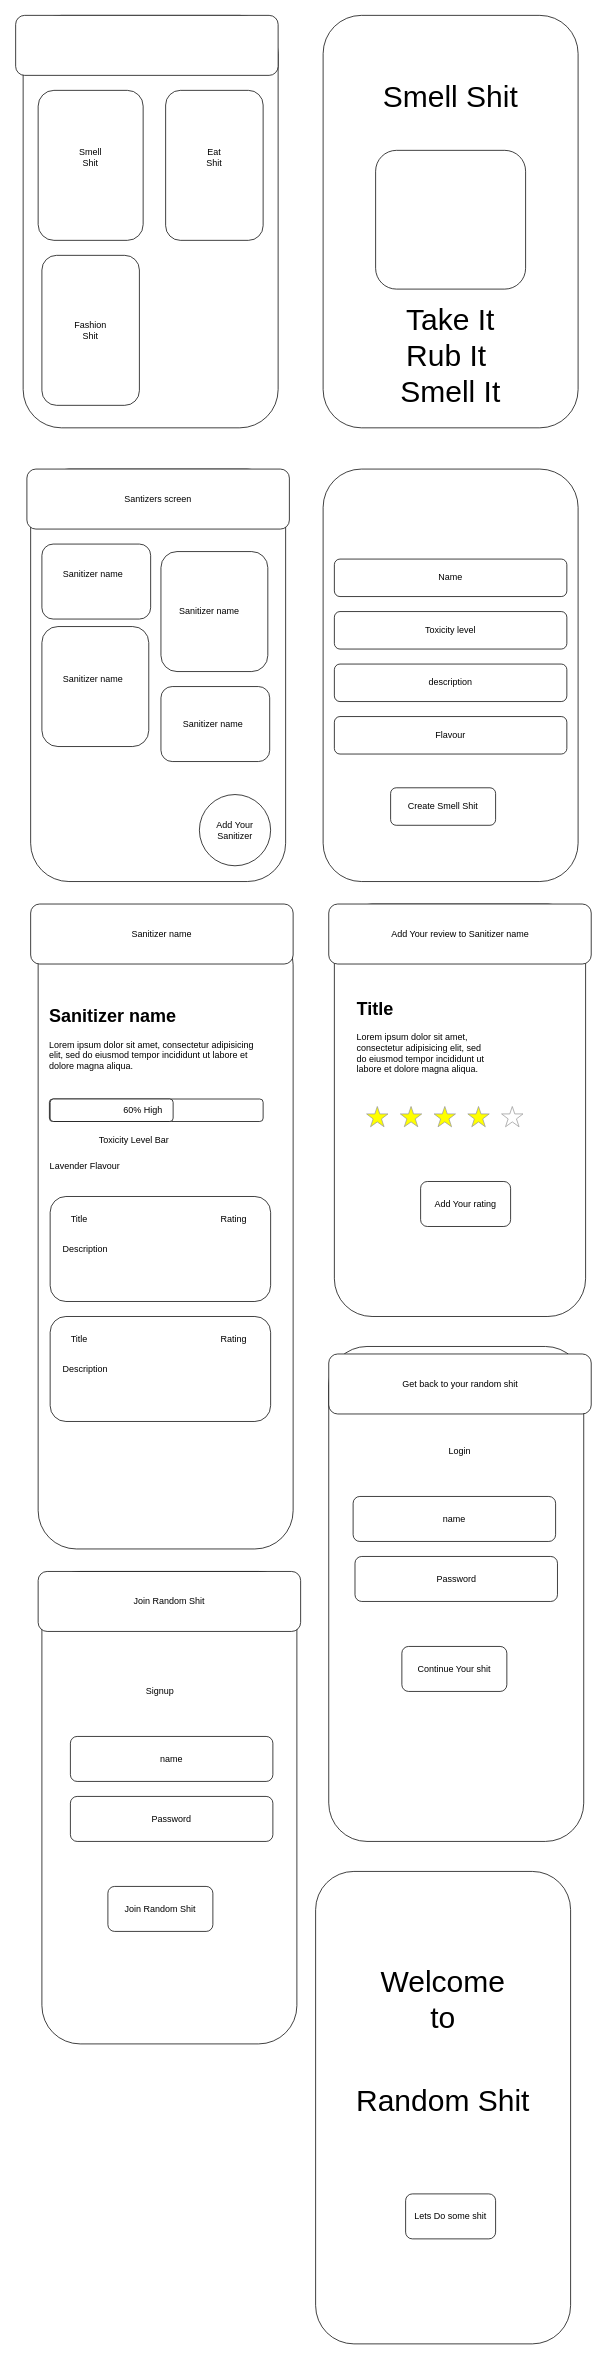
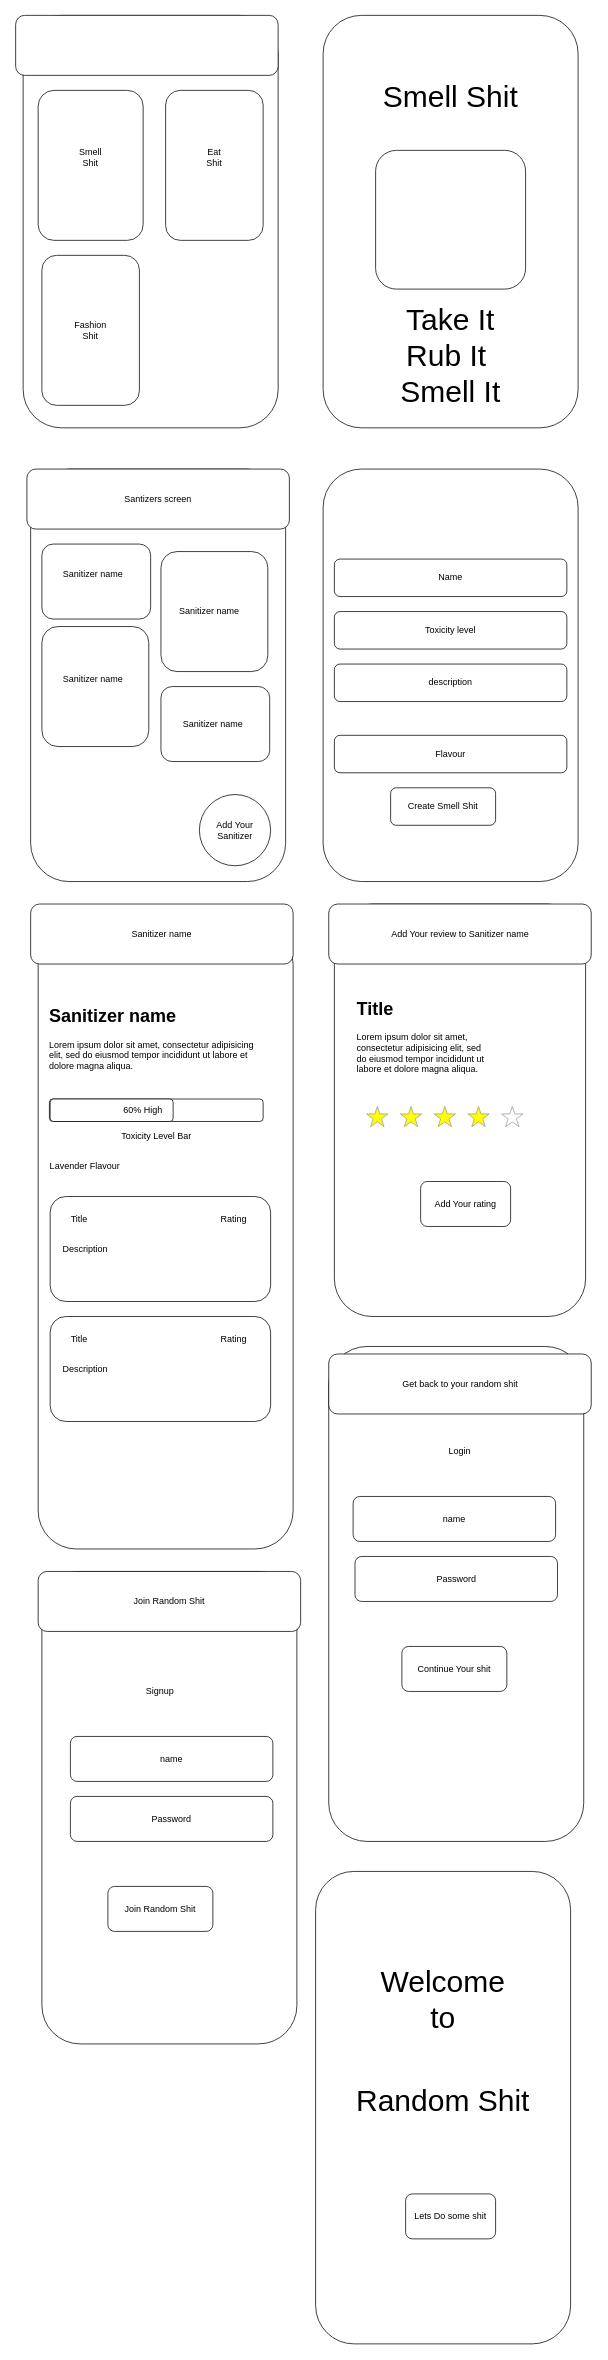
(450, 735) -> (450, 754)
(134, 1140) -> (156, 1137)
